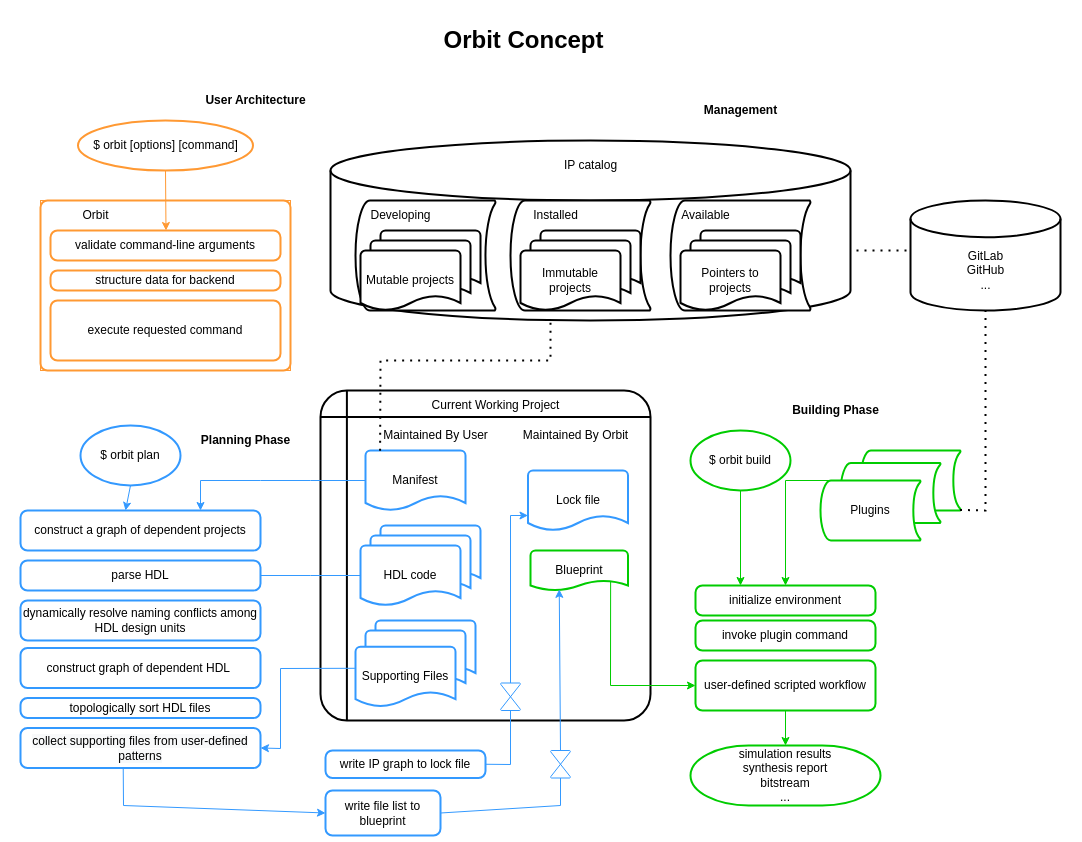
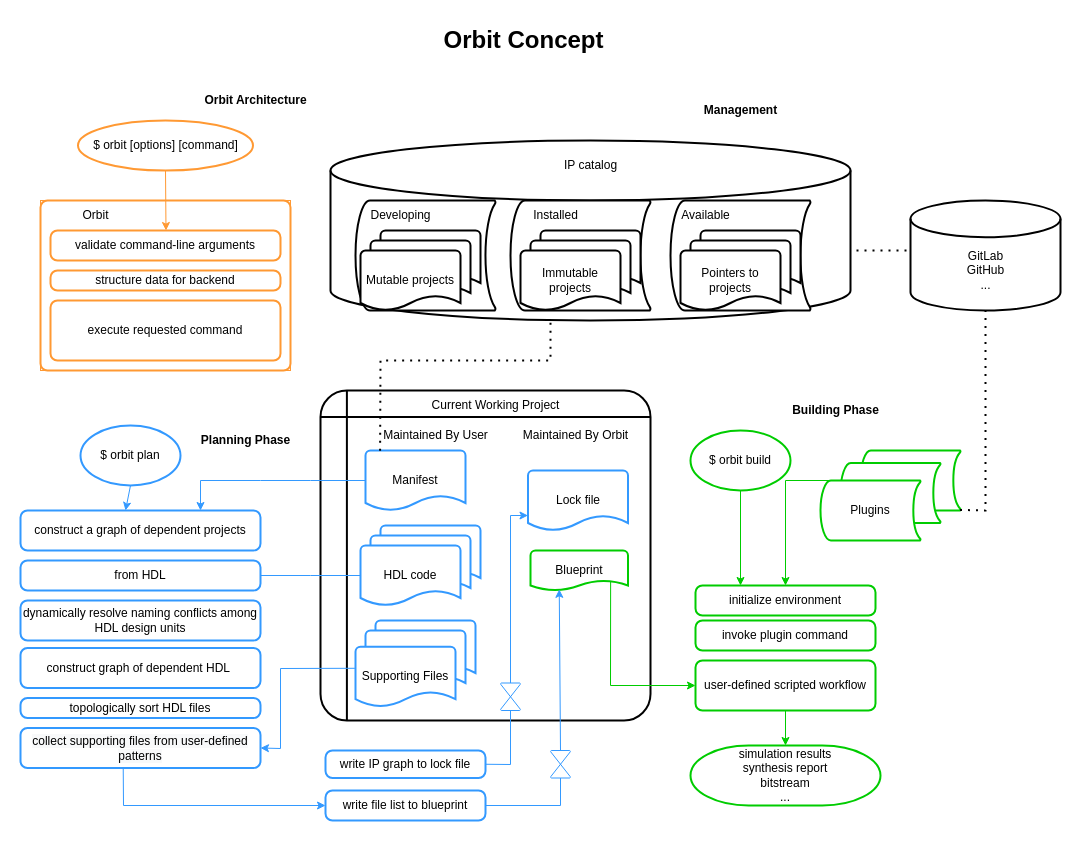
(256, 101) -> (256, 101)
(141, 576) -> (141, 576)
(383, 813) -> (406, 806)
